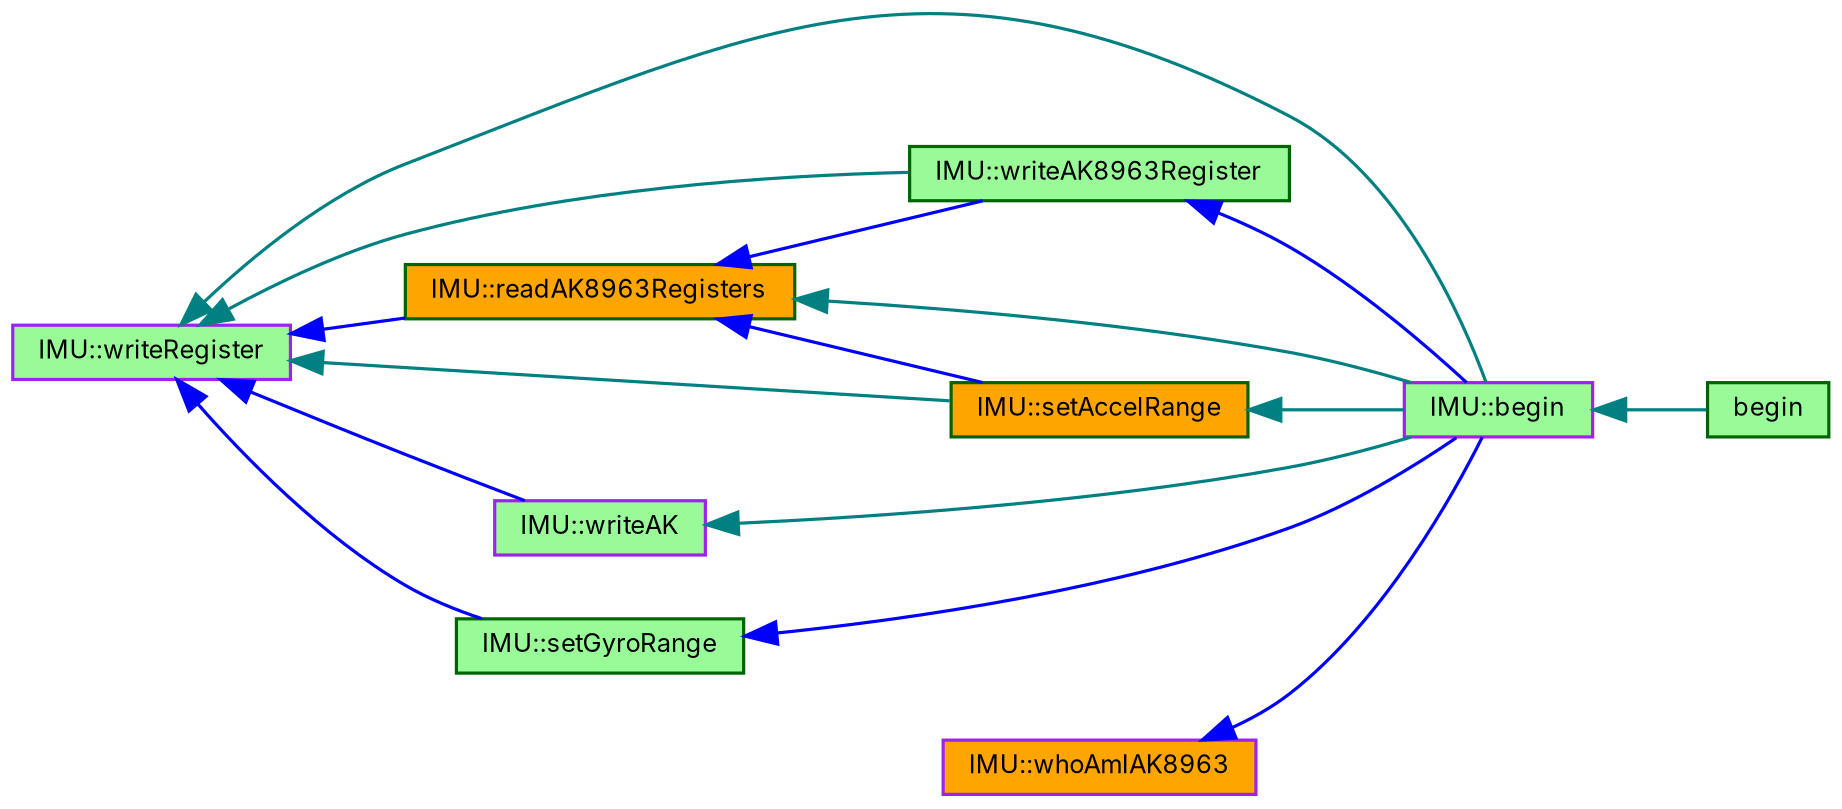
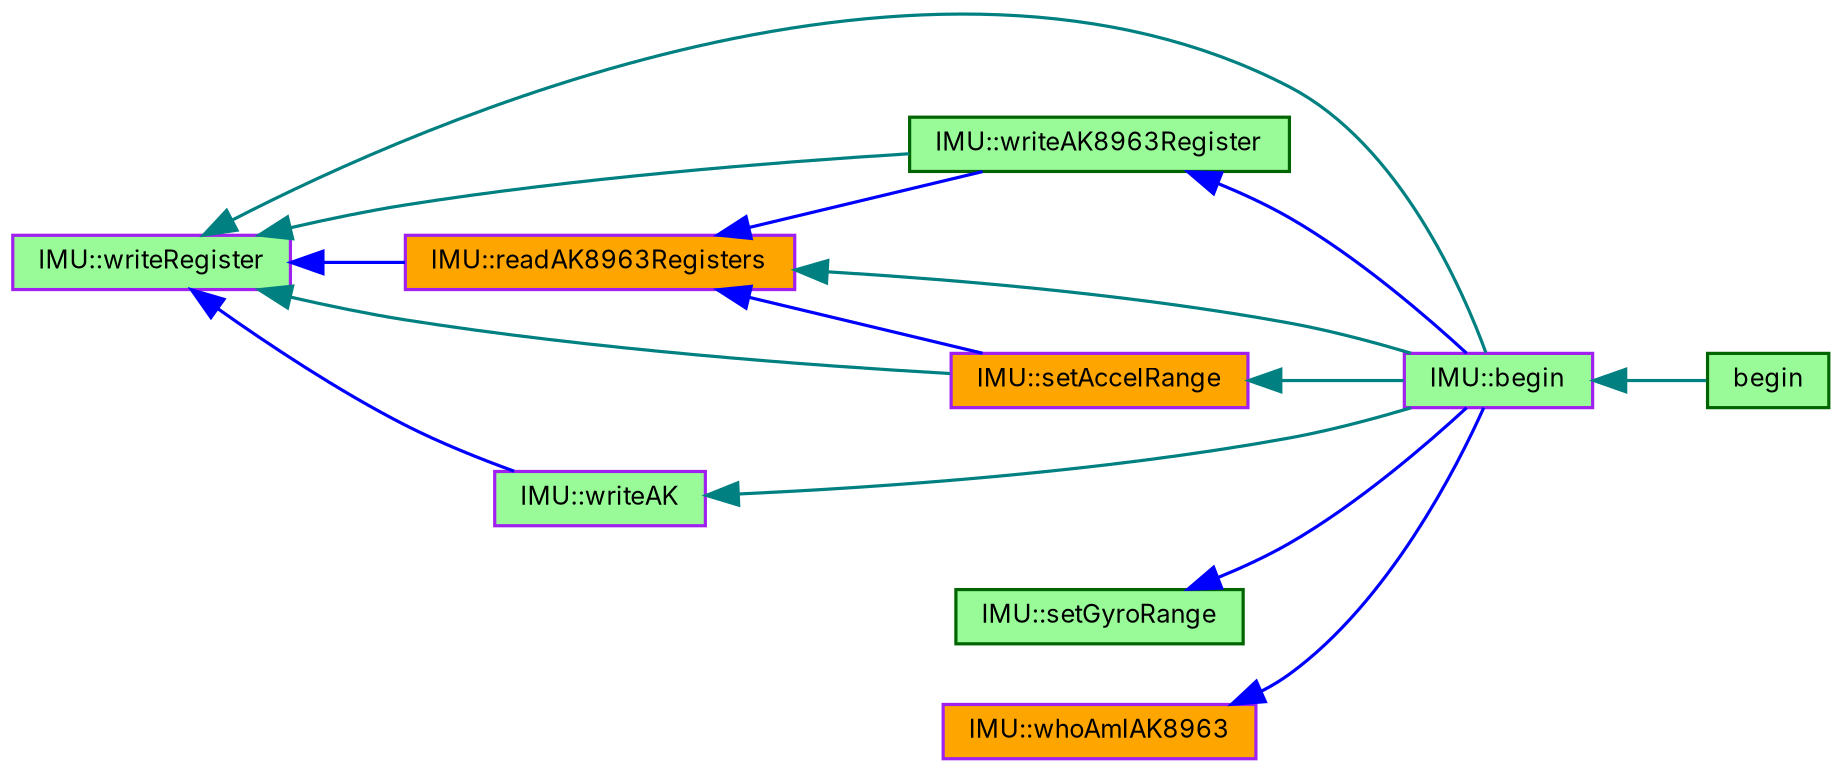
(600, 292) -> (600, 262)
(1100, 410) -> (1100, 381)
(327, 530) -> none
